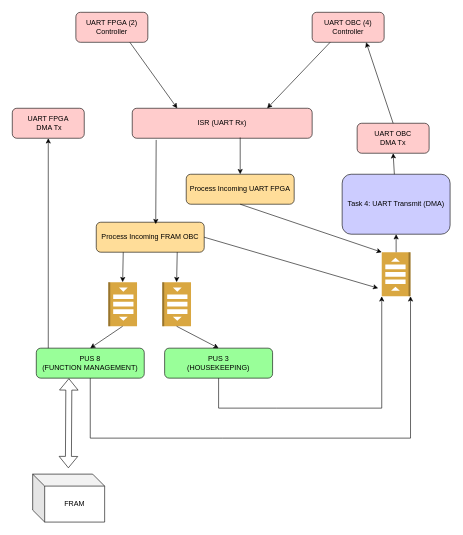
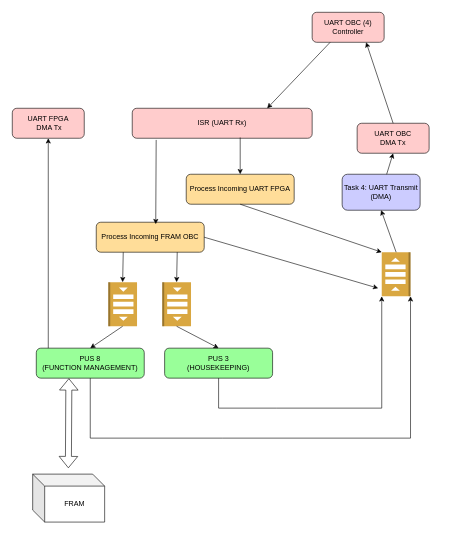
(112, 27) -> none
(152, 73) -> none
(396, 204) -> (381, 192)
